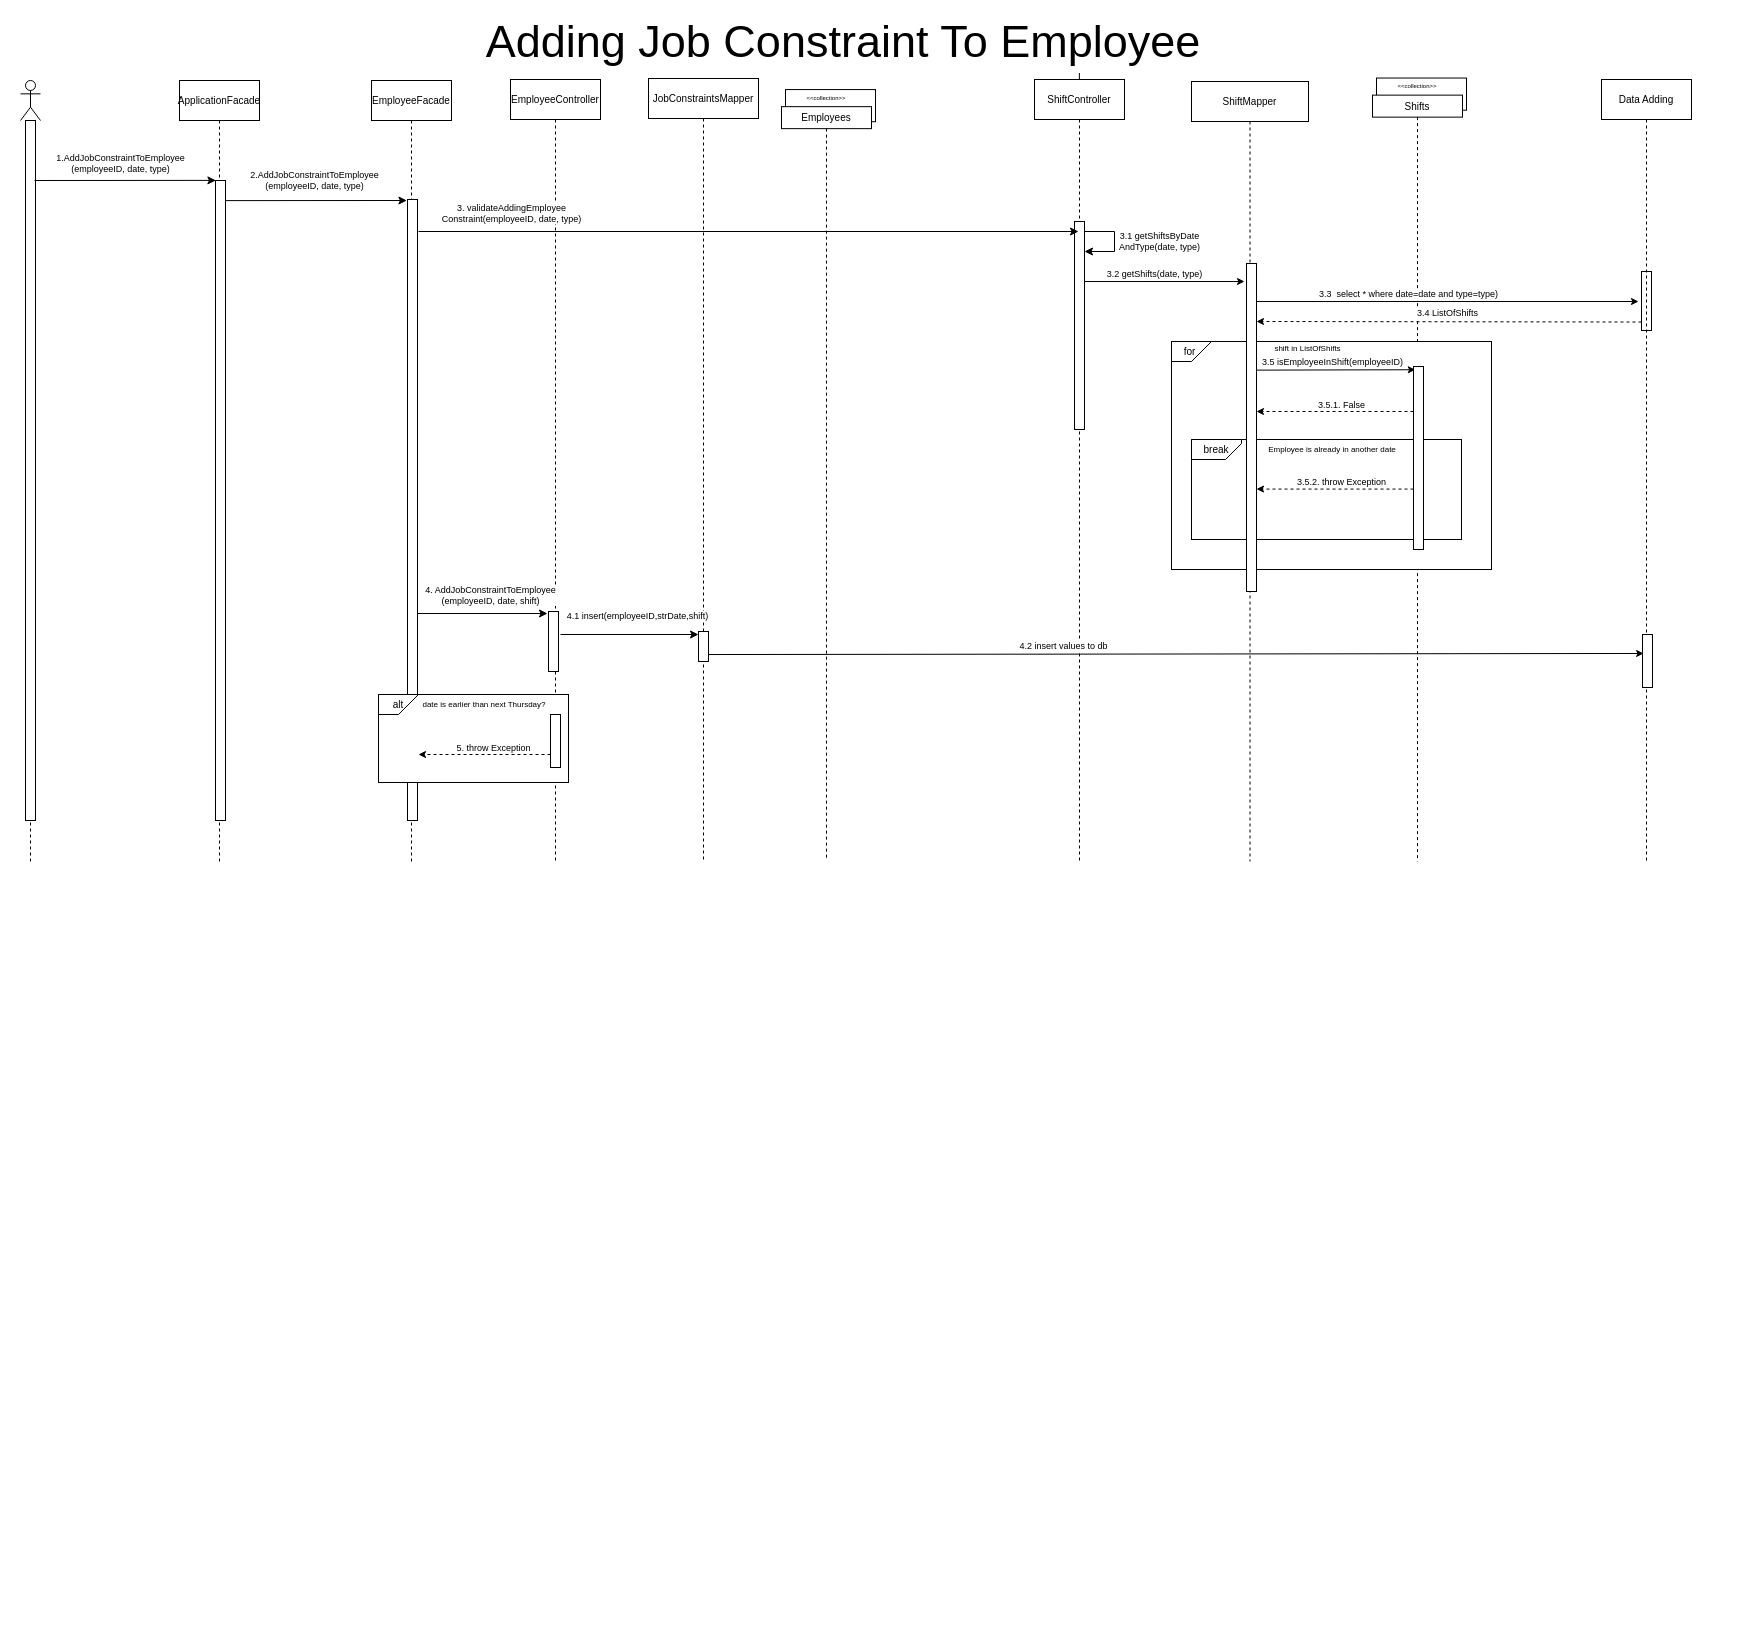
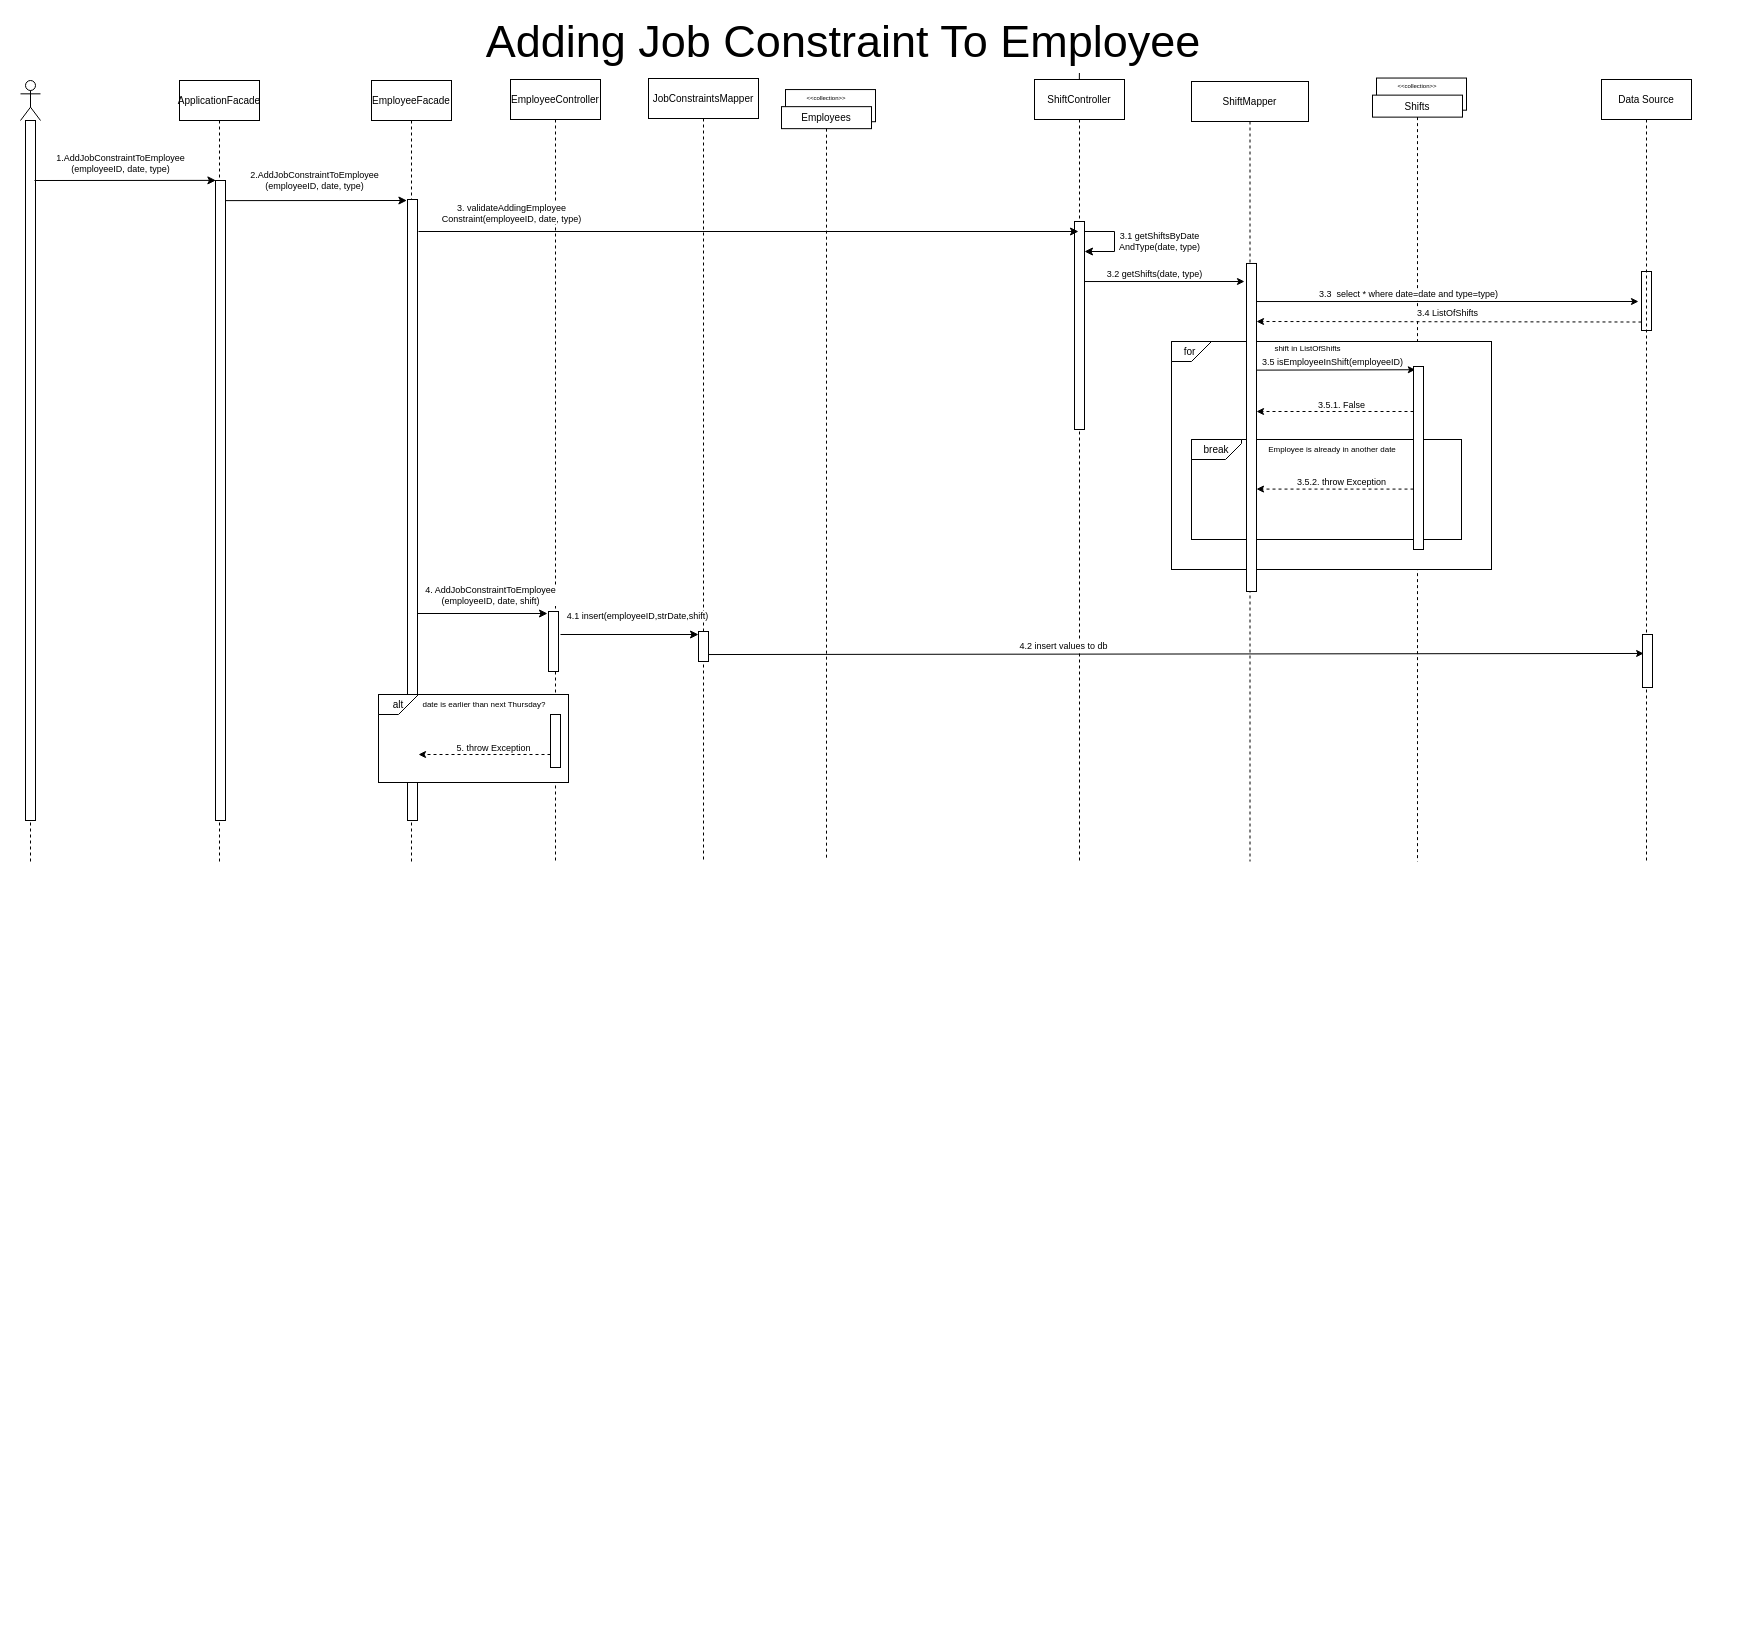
(1646, 100) -> (1646, 100)
